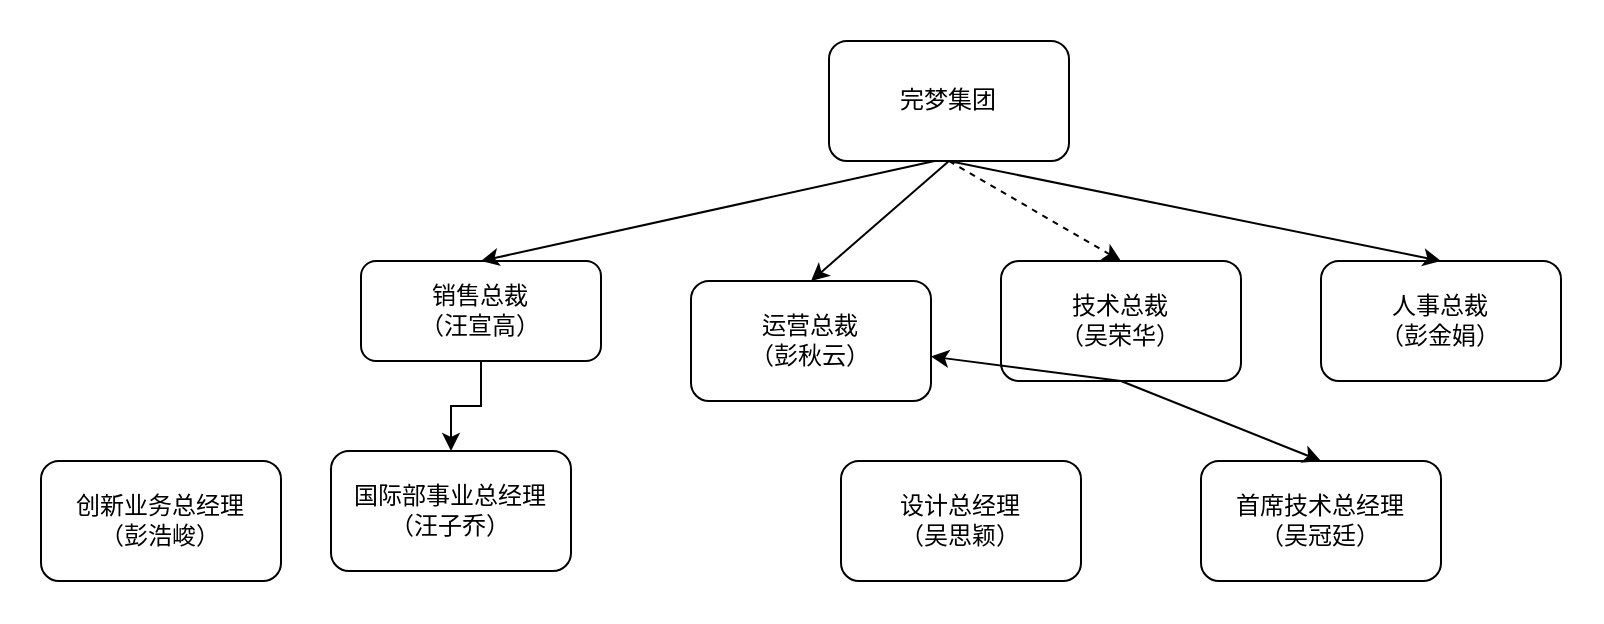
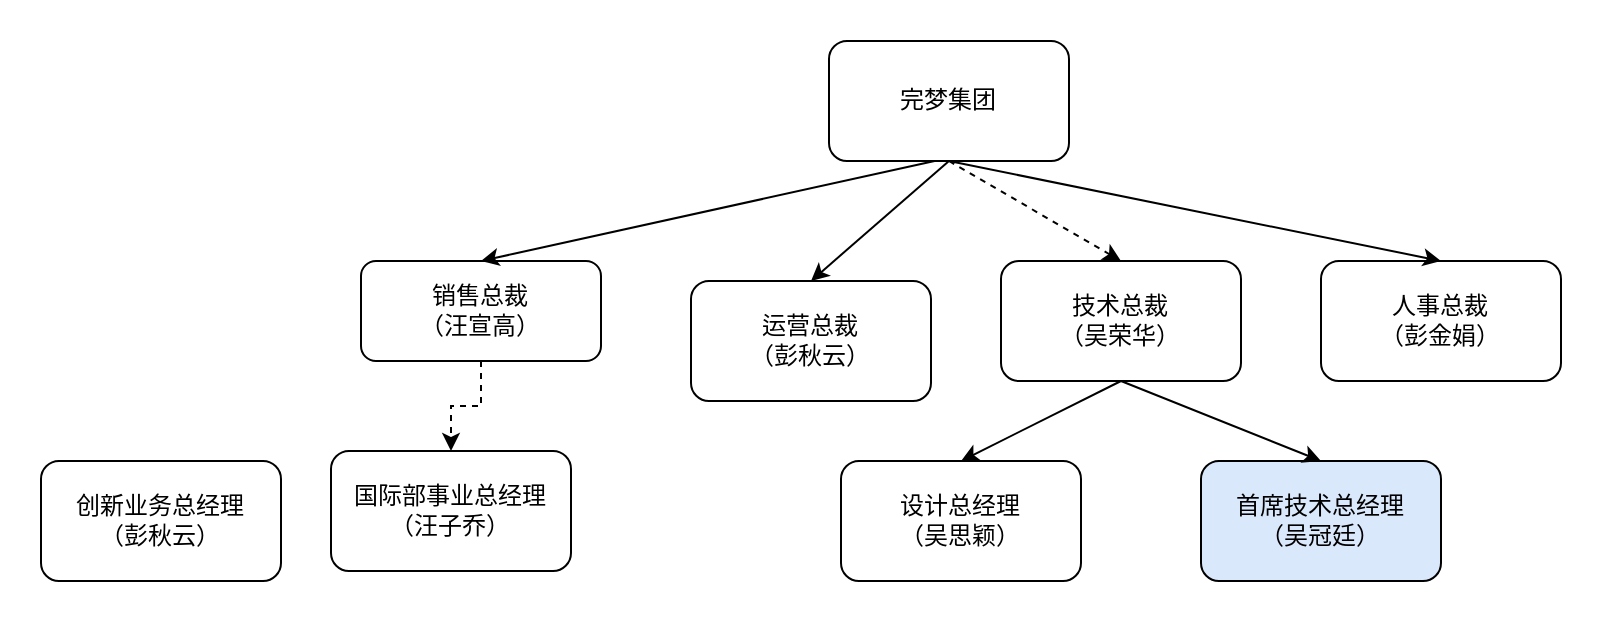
(1032, 370) -> (1047, 418)
(471, 406) -> (471, 406)
(161, 521) -> (161, 521)
(1321, 521) -> (1321, 521)
